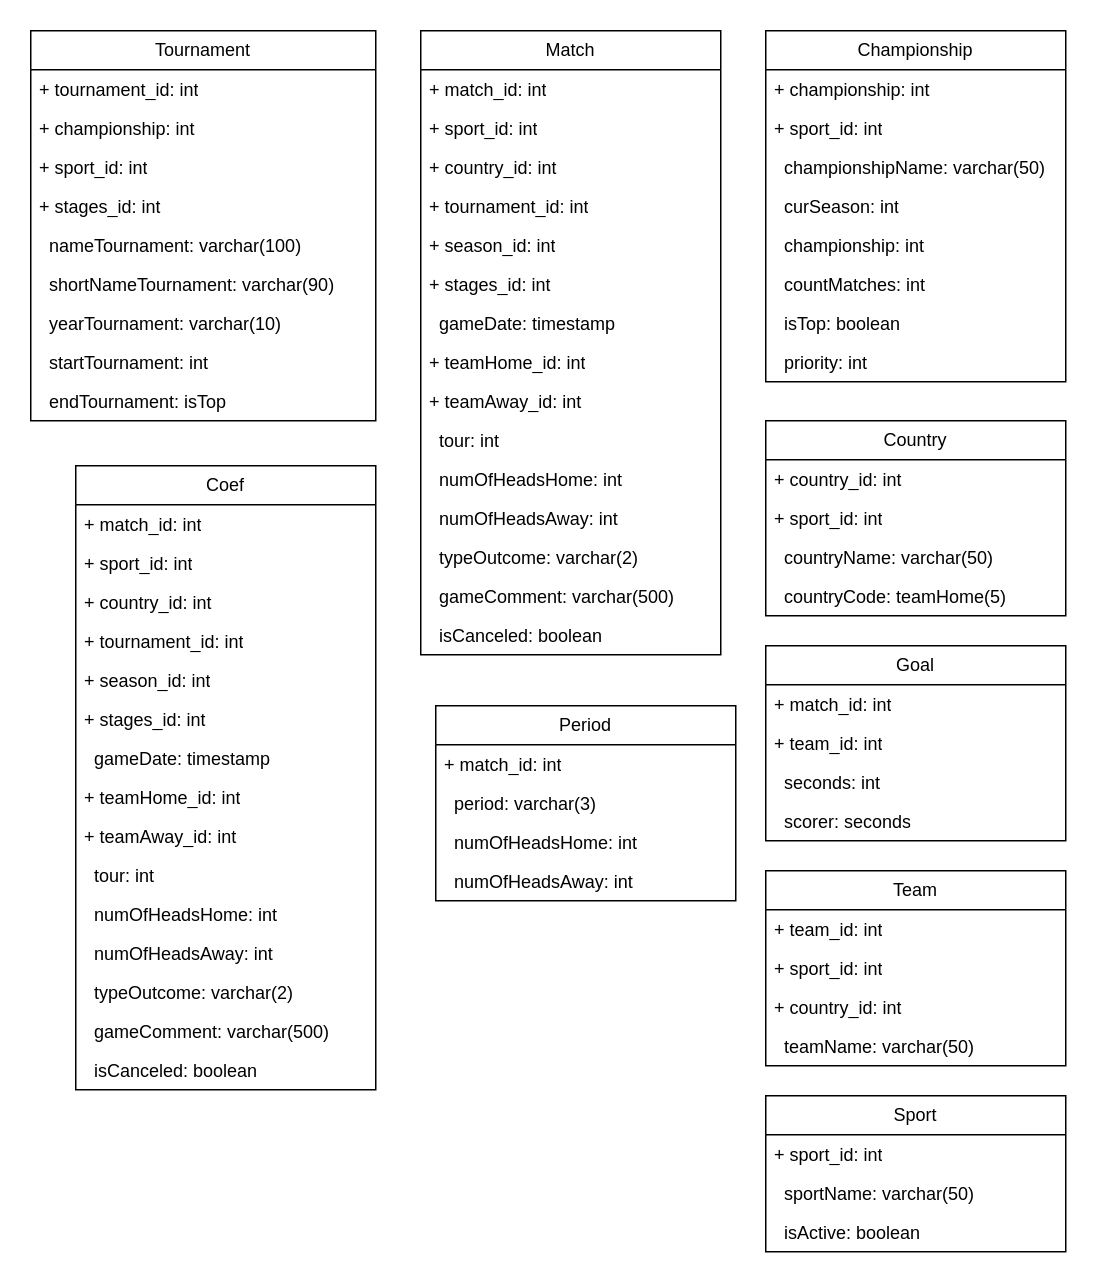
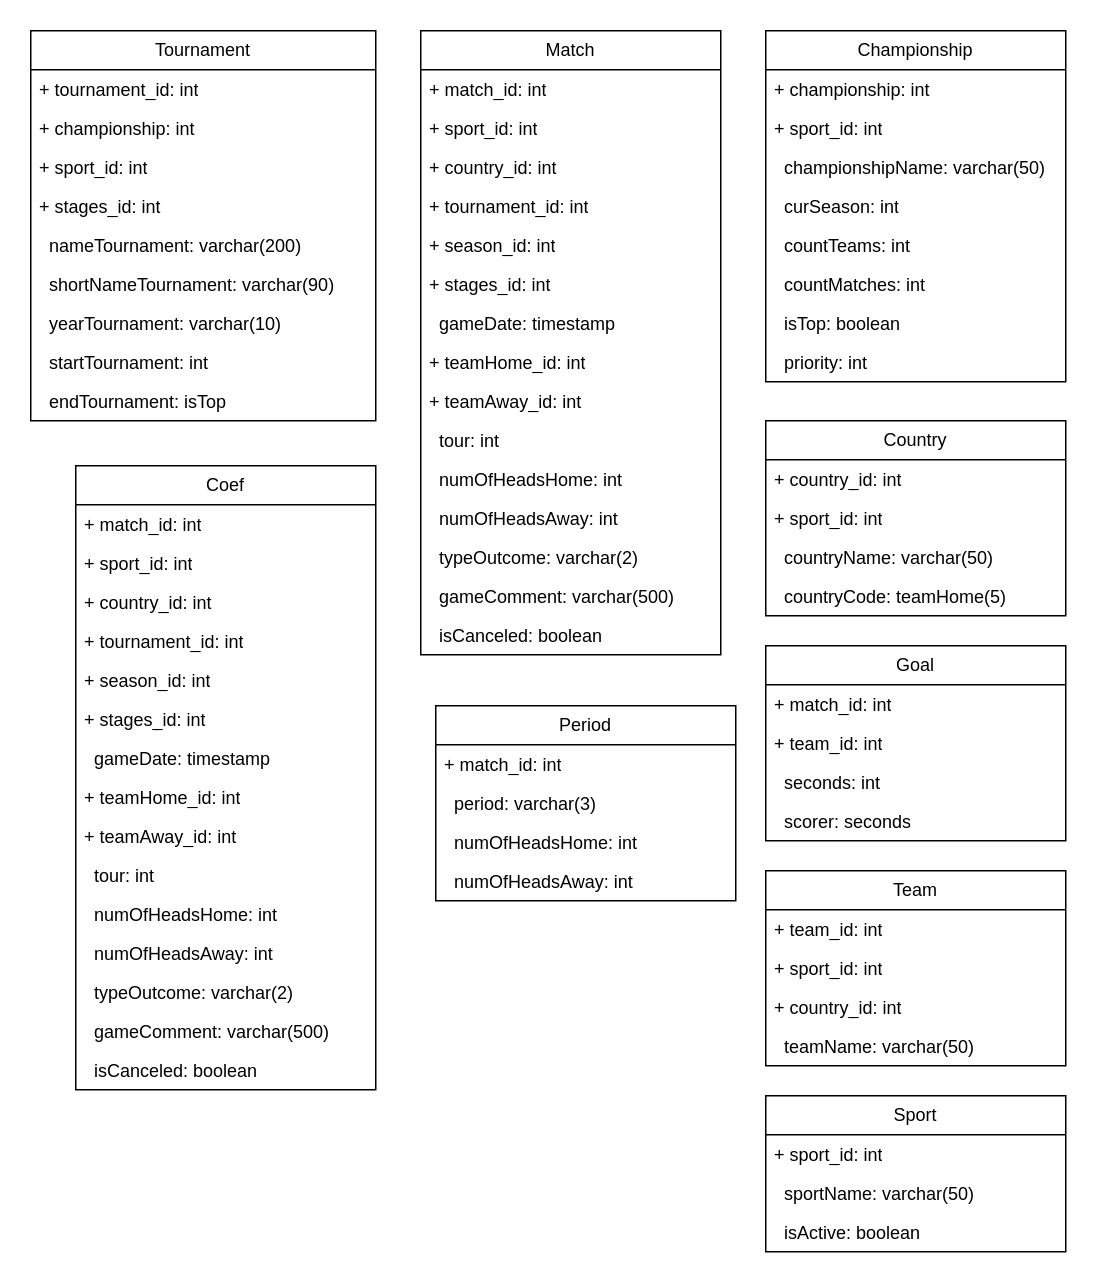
(176, 247) -> (176, 247)
(849, 247) -> (843, 247)
